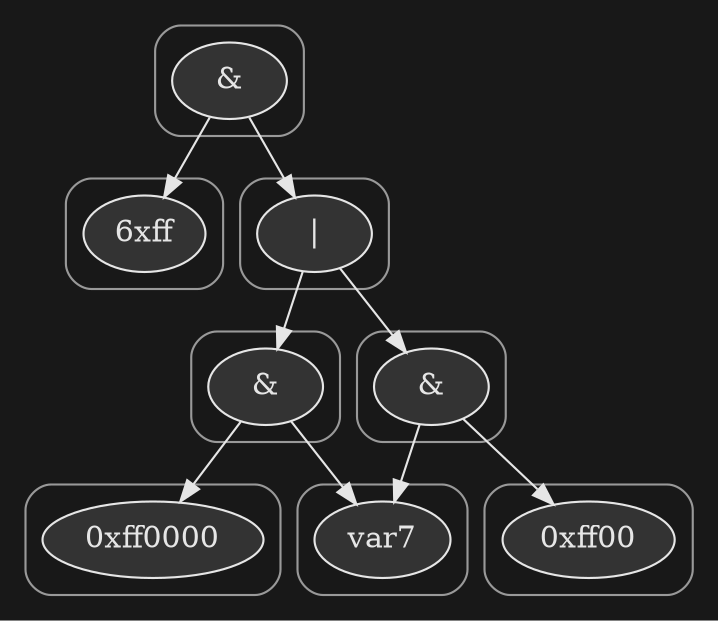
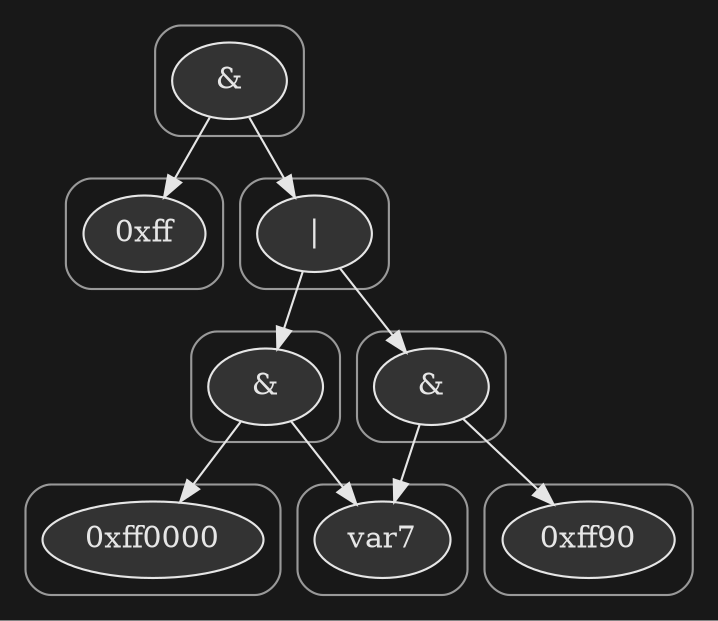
(144, 234) -> (144, 234)
(589, 540) -> (589, 540)
